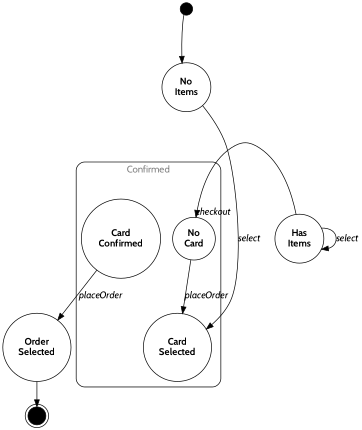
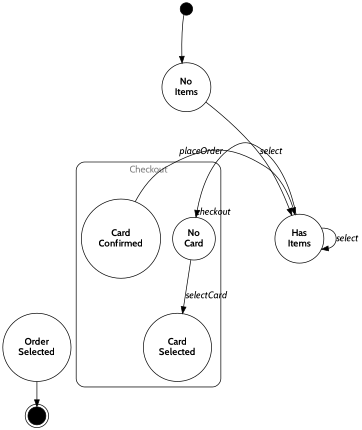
(149, 170) -> (149, 170)
(237, 215) -> (260, 155)
(80, 291) -> (218, 150)
(207, 296) -> (207, 296)
